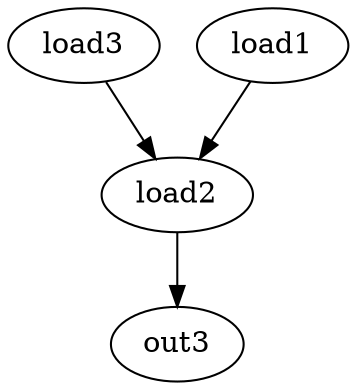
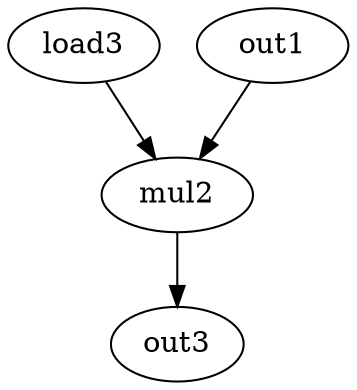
(273, 46) -> (273, 46)
(177, 195) -> (177, 195)
